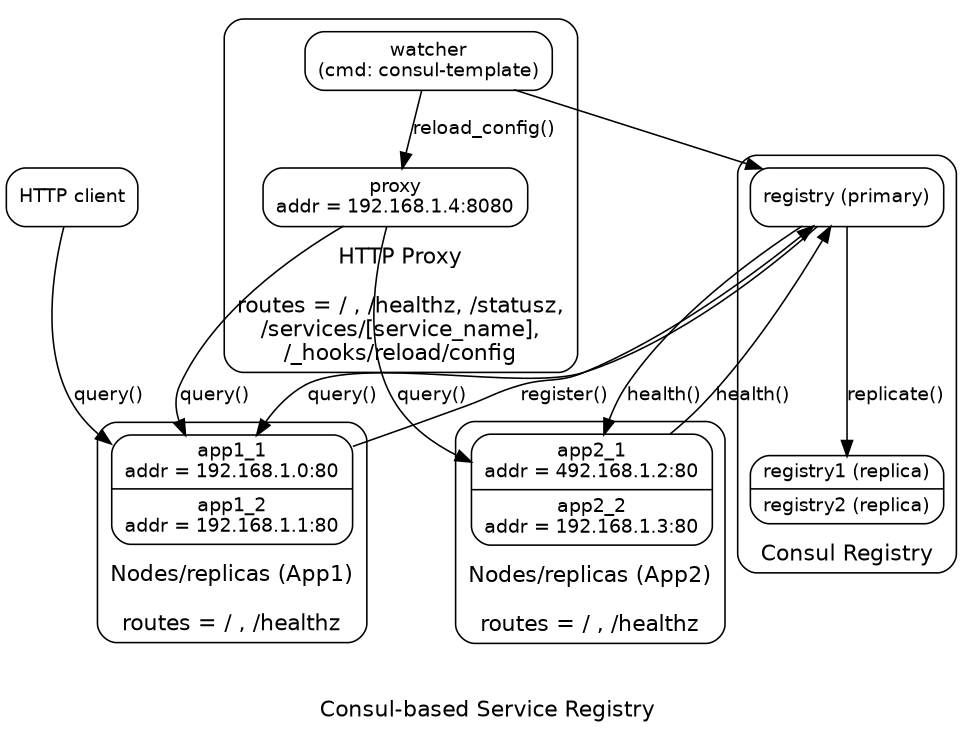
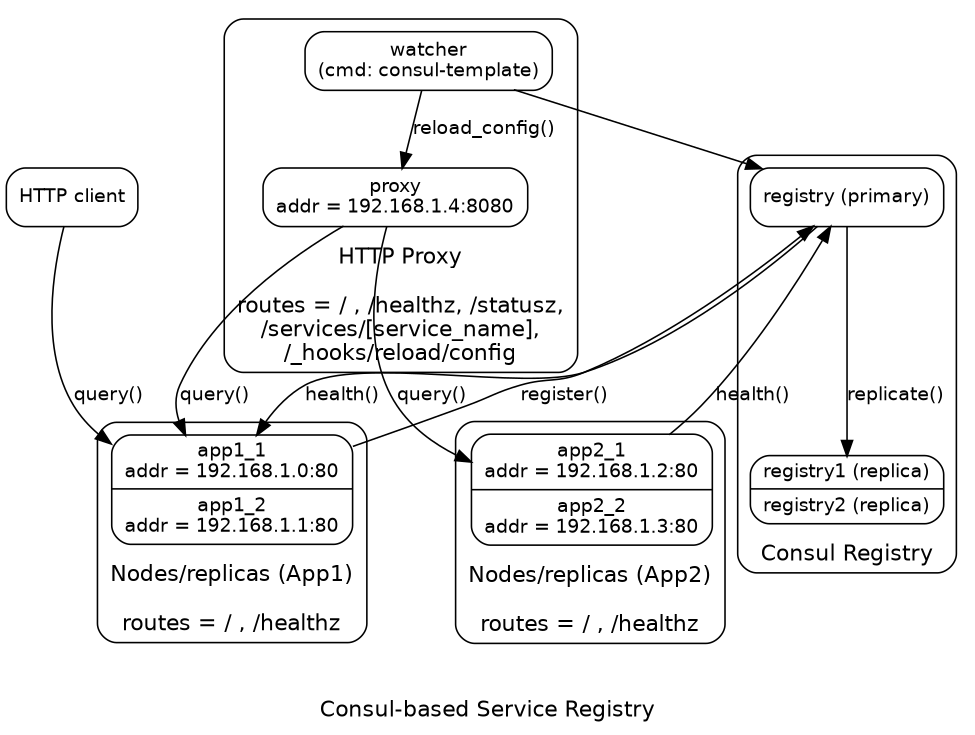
(650, 355) -> none
(342, 395) -> (342, 395)
(592, 471) -> (592, 471)
